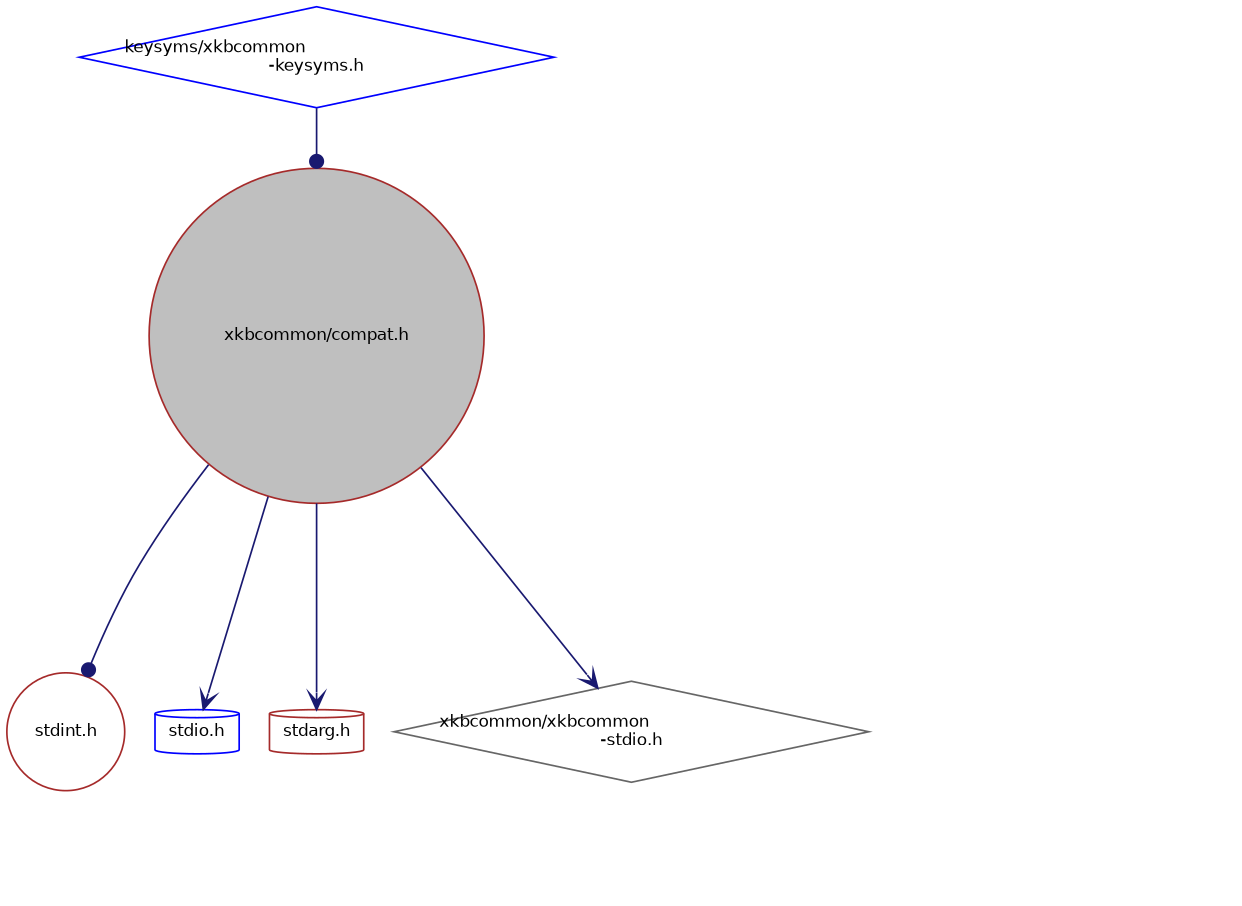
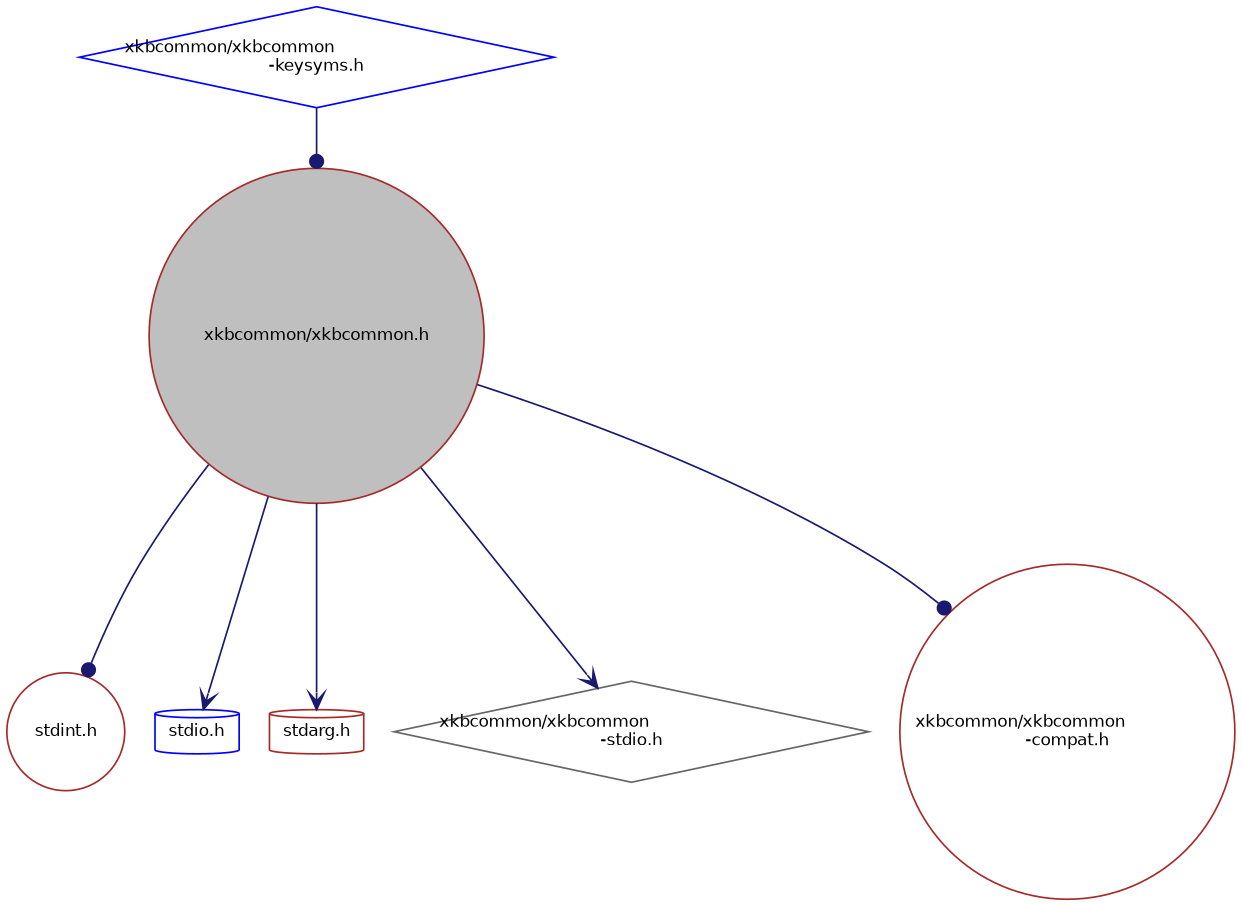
(317, 57) -> (317, 57)
(317, 336) -> (317, 336)
none -> (1067, 732)
